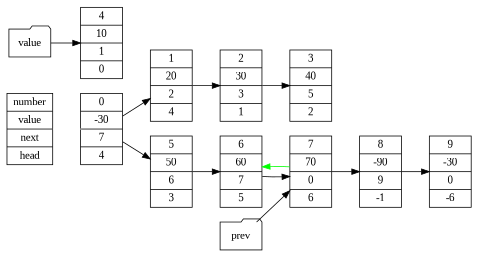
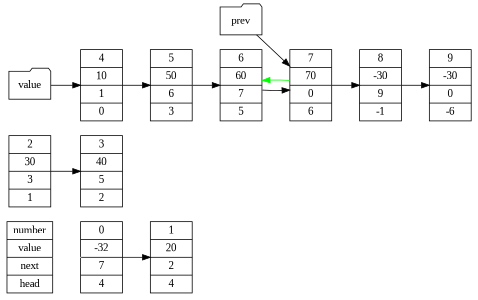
(202, 86) -> none
(102, 120) -> (102, 248)
(133, 148) -> (133, 85)
(381, 162) -> (381, 76)
